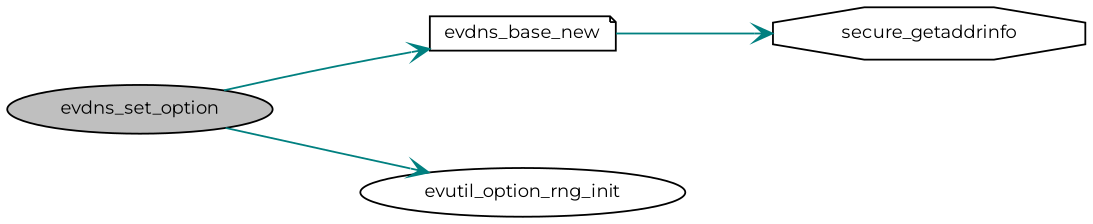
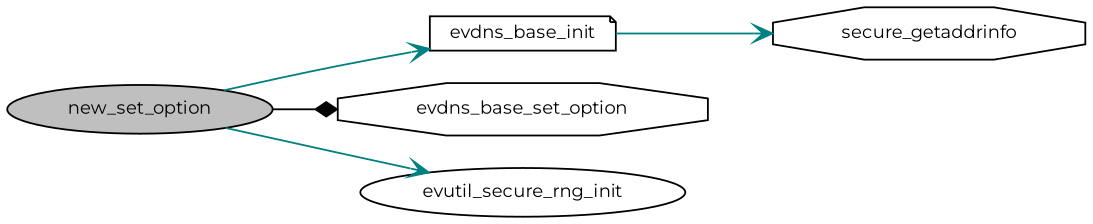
(523, 33) -> (523, 33)
(140, 109) -> (140, 109)
none -> (523, 109)
(523, 192) -> (523, 192)
